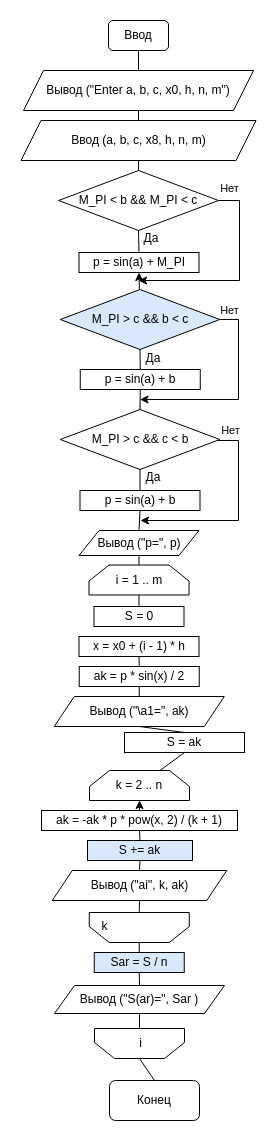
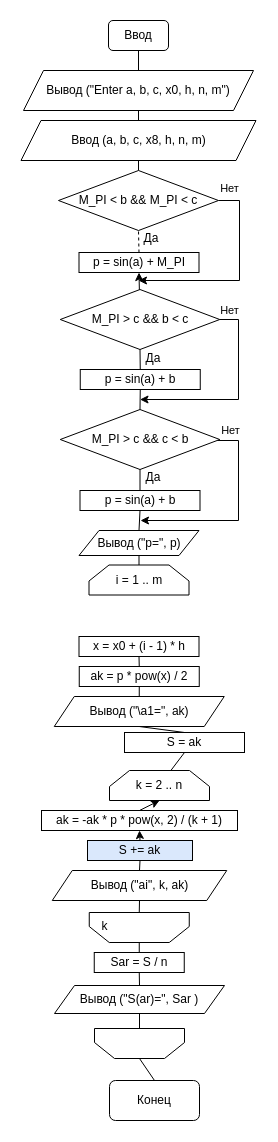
(139, 241) -> (139, 241)
(140, 320) -> (140, 320)
(139, 601) -> none
(139, 617) -> none
(140, 677) -> (140, 677)
(140, 786) -> (160, 786)
(140, 836) -> (140, 839)
(139, 963) -> (139, 963)
(141, 1044) -> none
